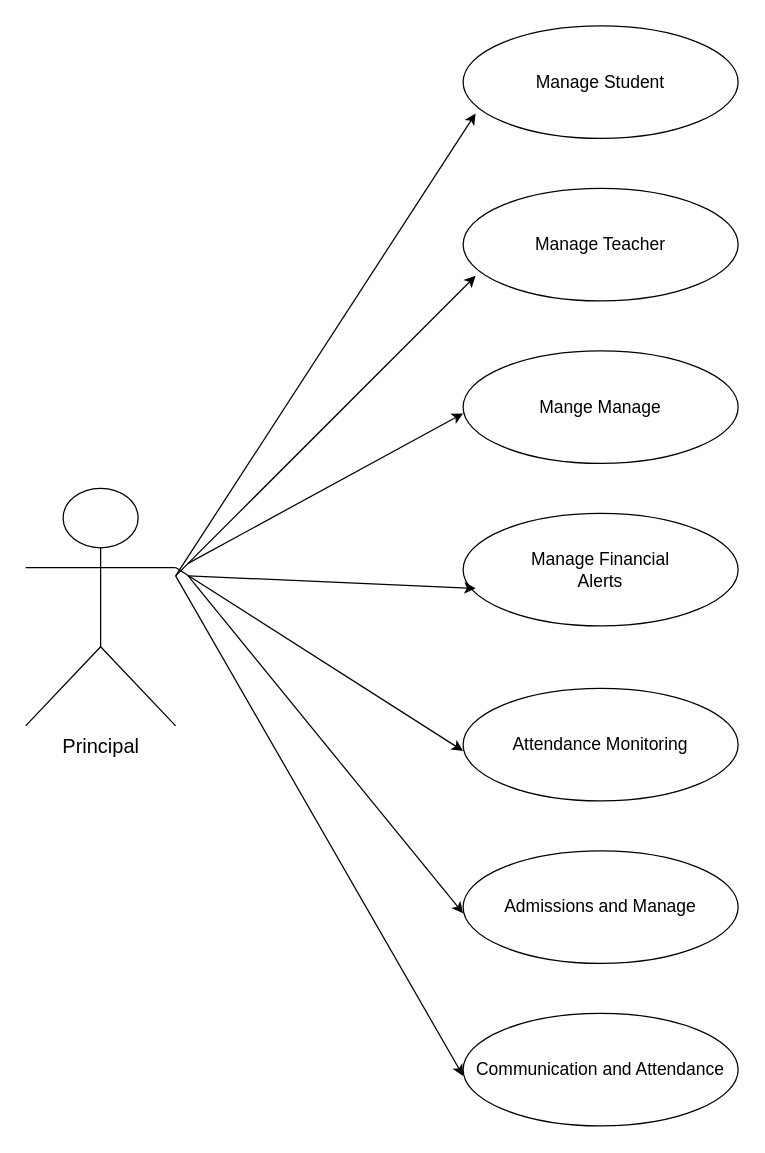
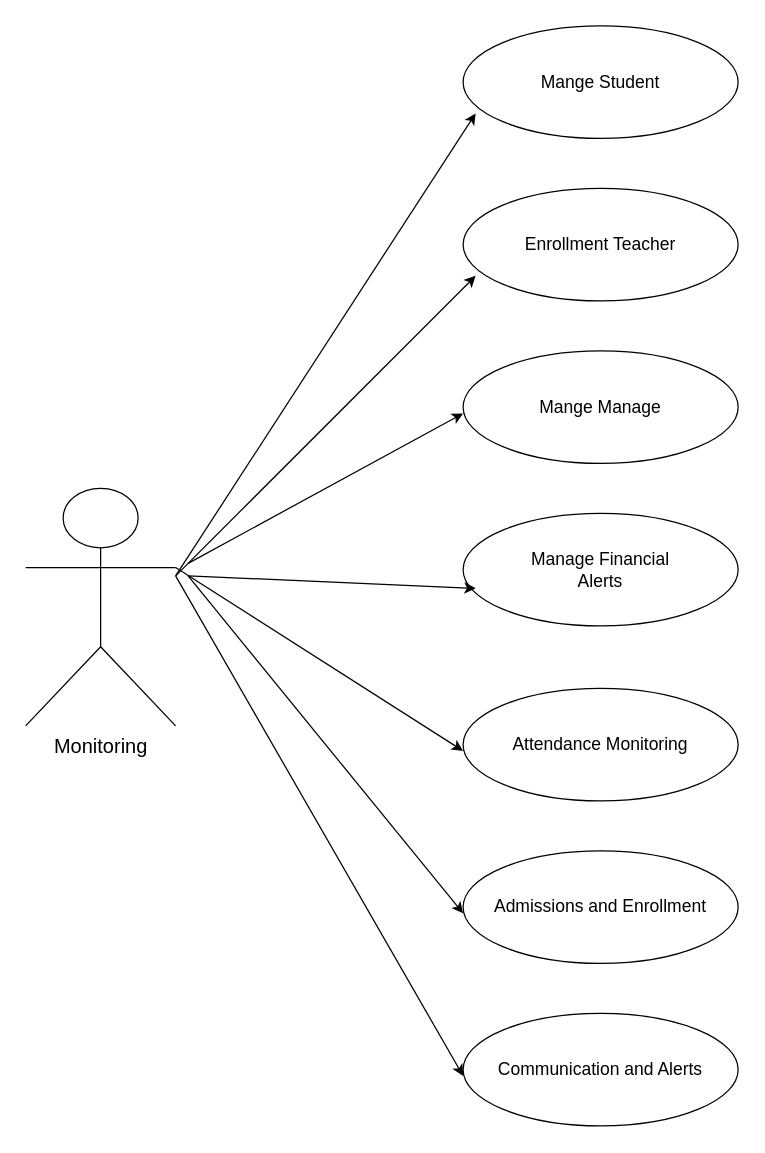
(601, 82) -> (601, 82)
(601, 244) -> (601, 244)
(101, 743) -> (101, 743)
(601, 907) -> (601, 907)
(601, 1069) -> (601, 1069)
